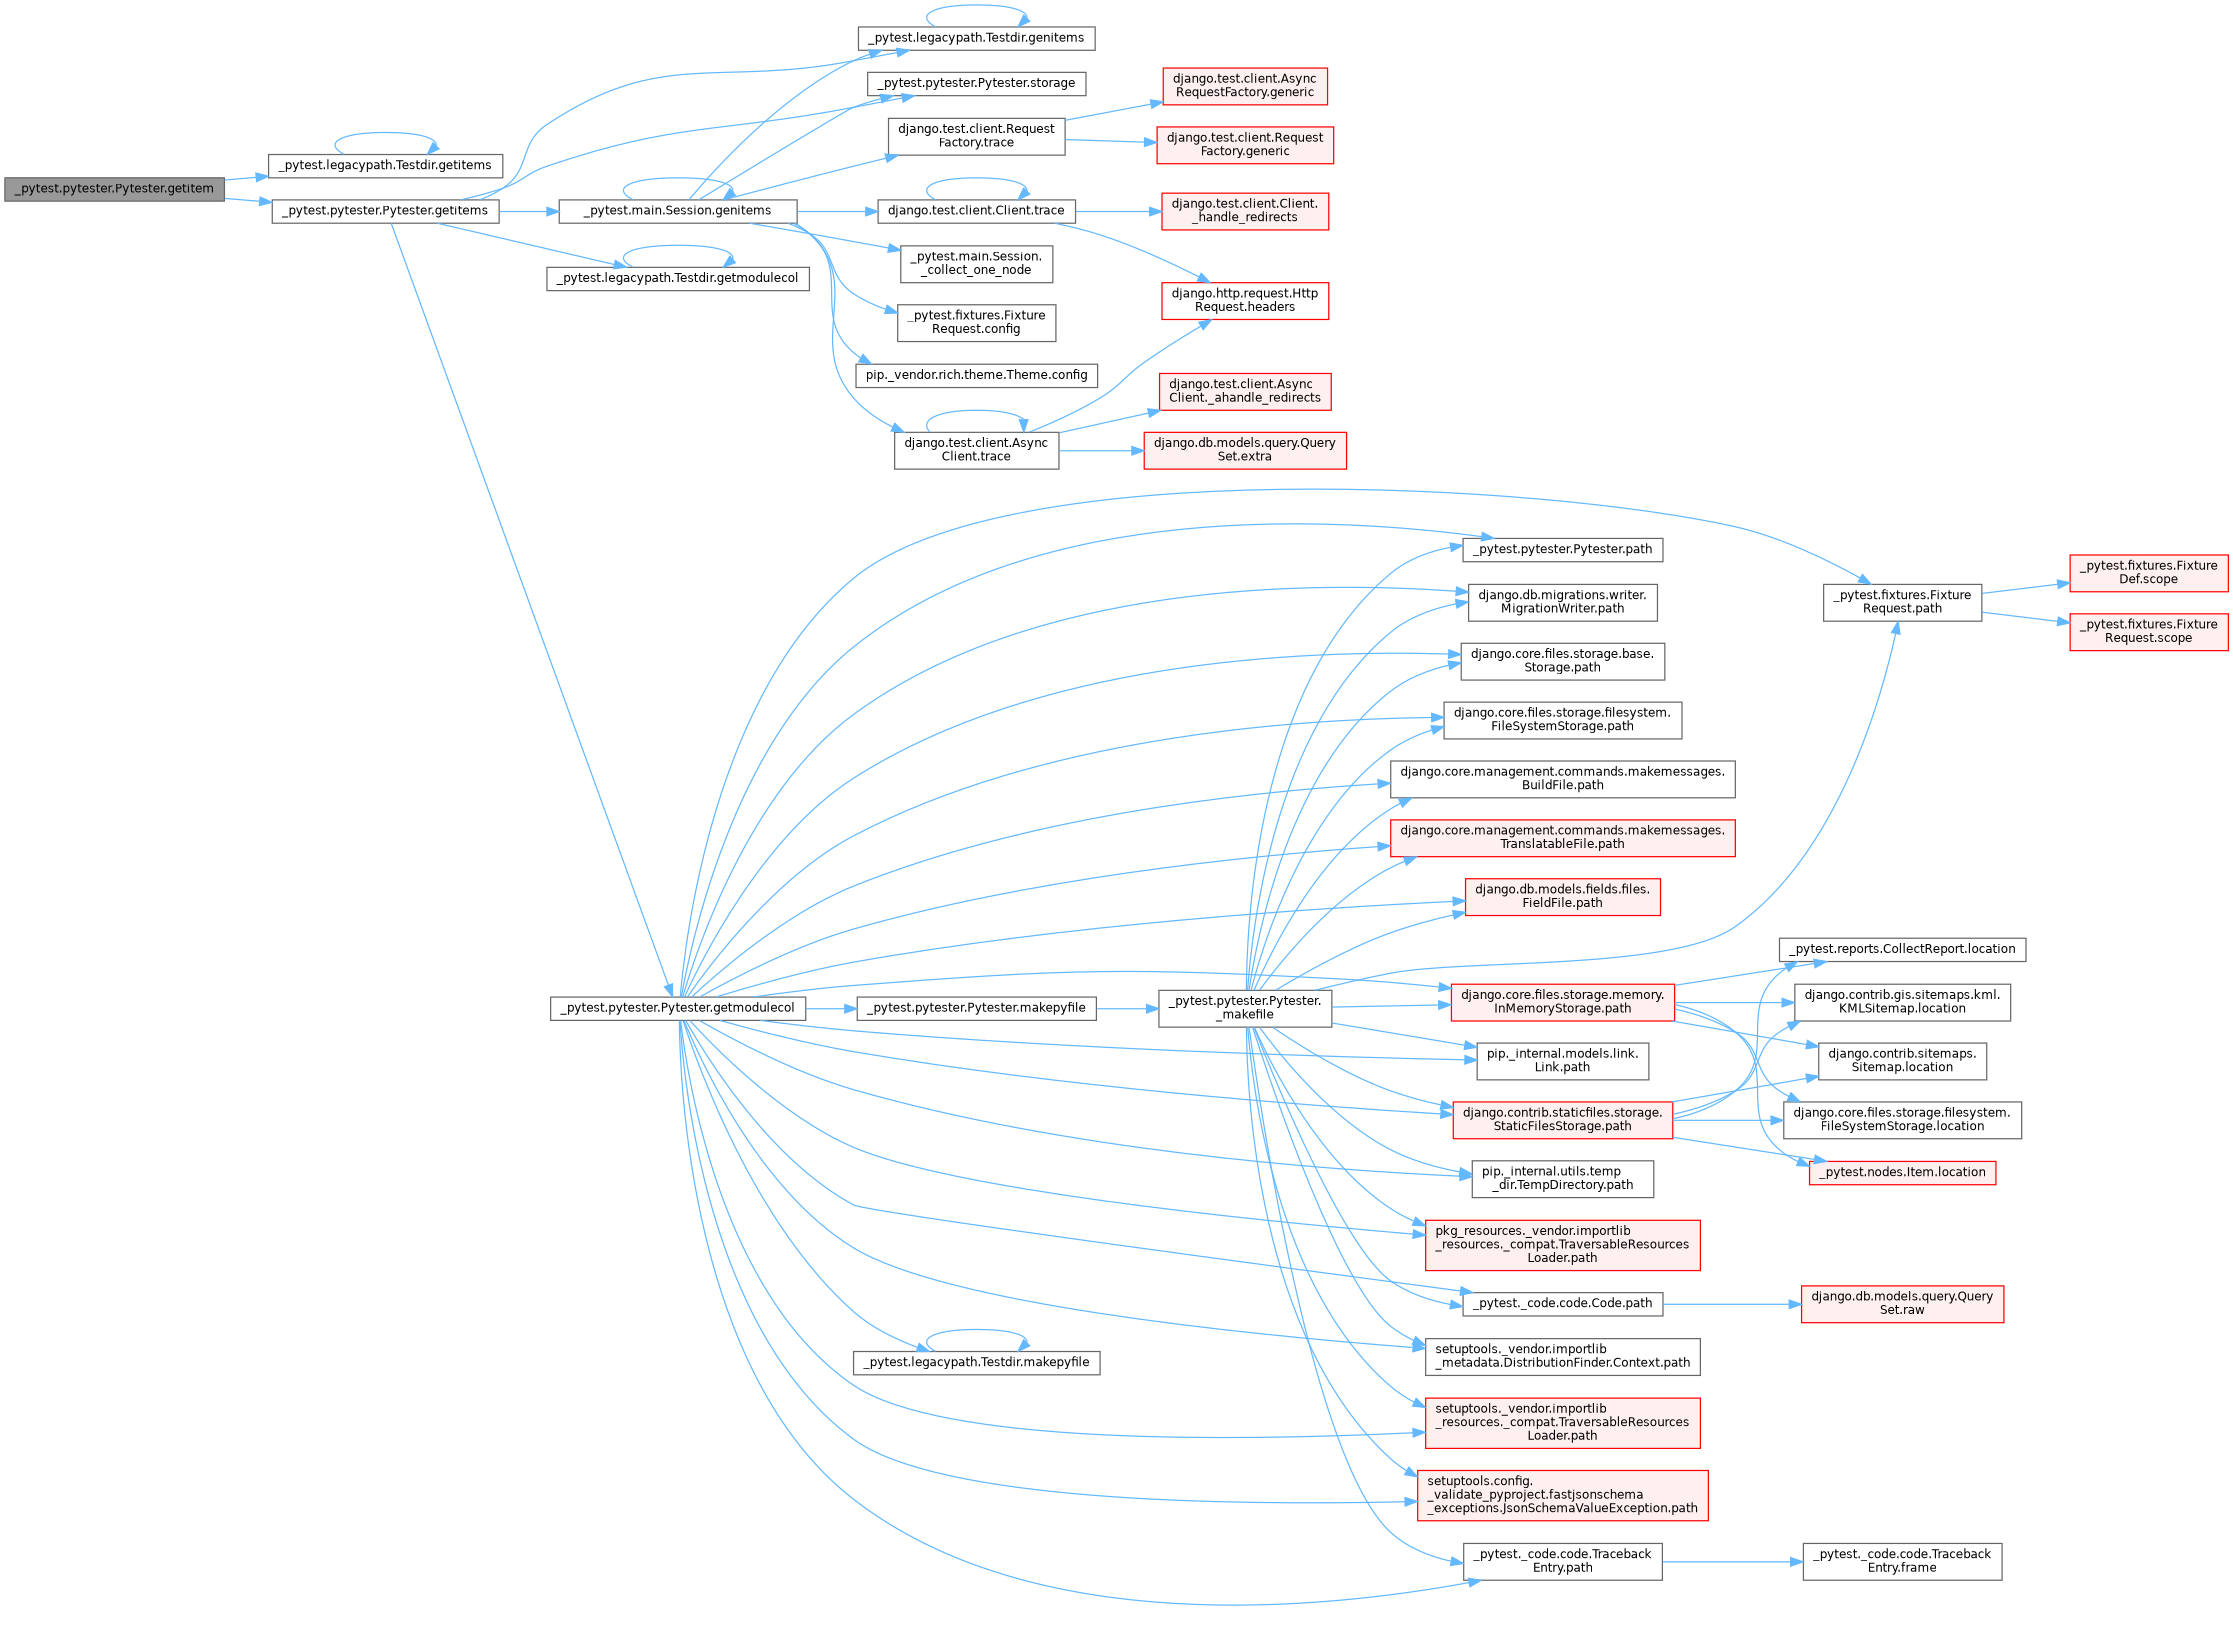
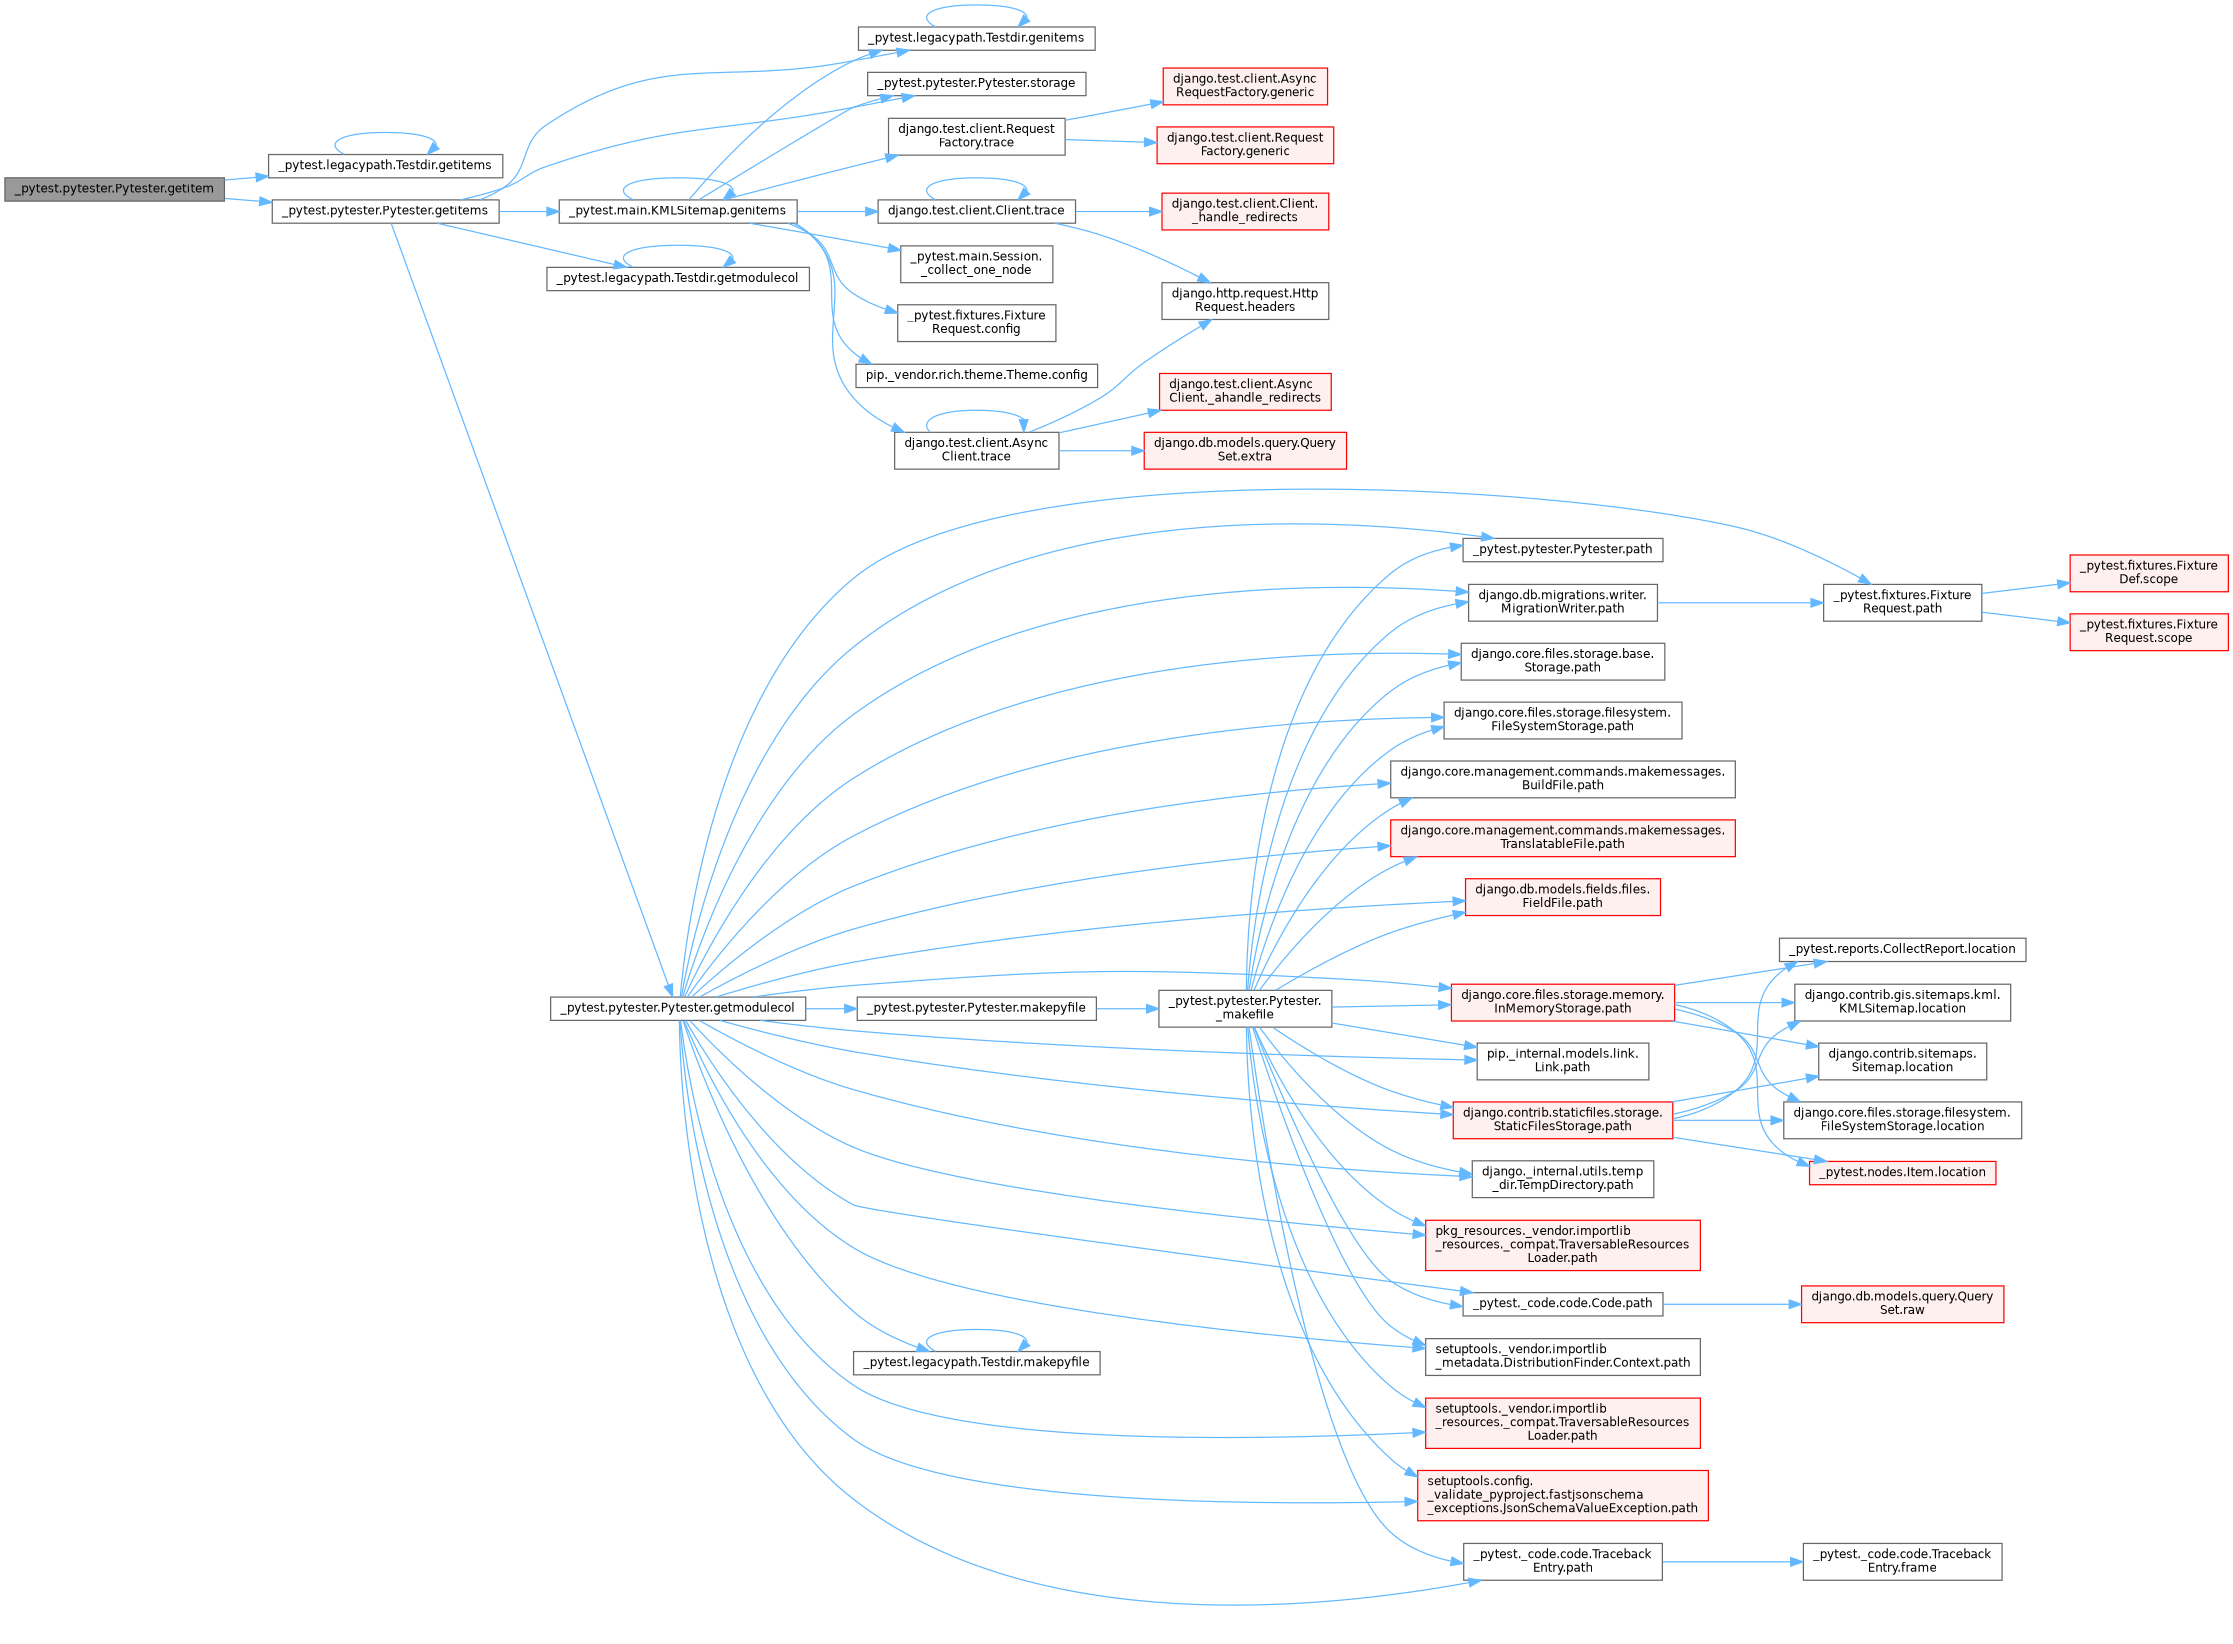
(678, 212) -> (678, 212)
(1245, 301) -> (1245, 301)
(1695, 943) -> (1734, 603)
(1563, 1179) -> (1563, 1179)
